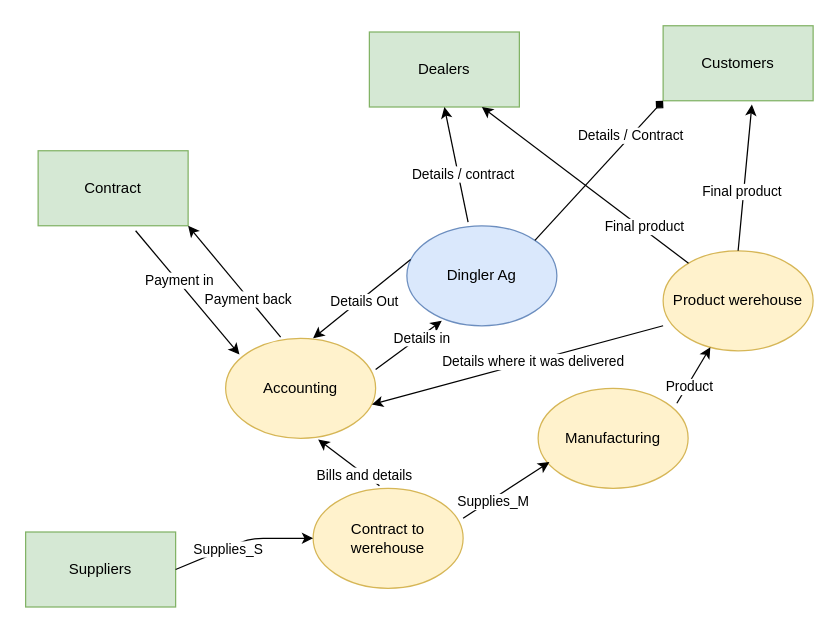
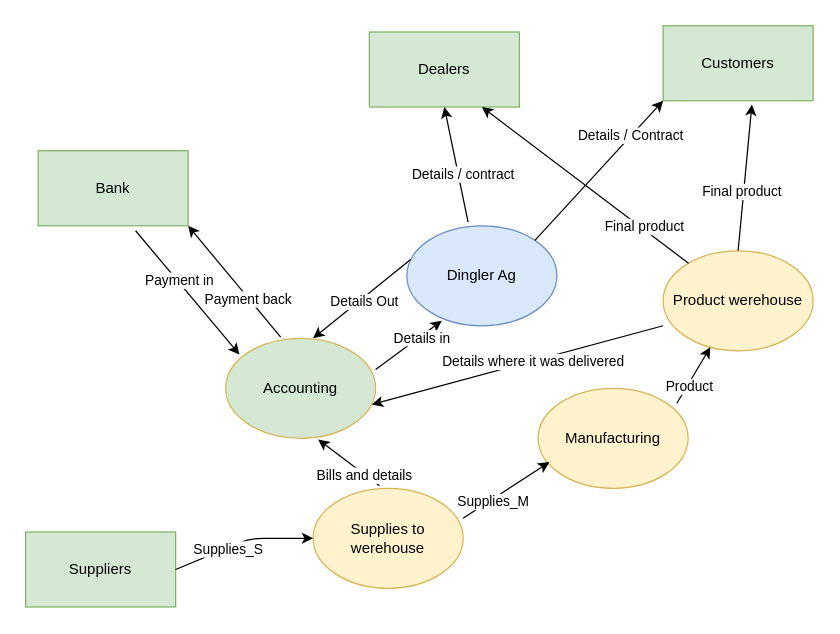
(656, 108) -> (656, 108)
(113, 188) -> (113, 188)
(301, 388) -> (301, 388)
(388, 538) -> (388, 538)
